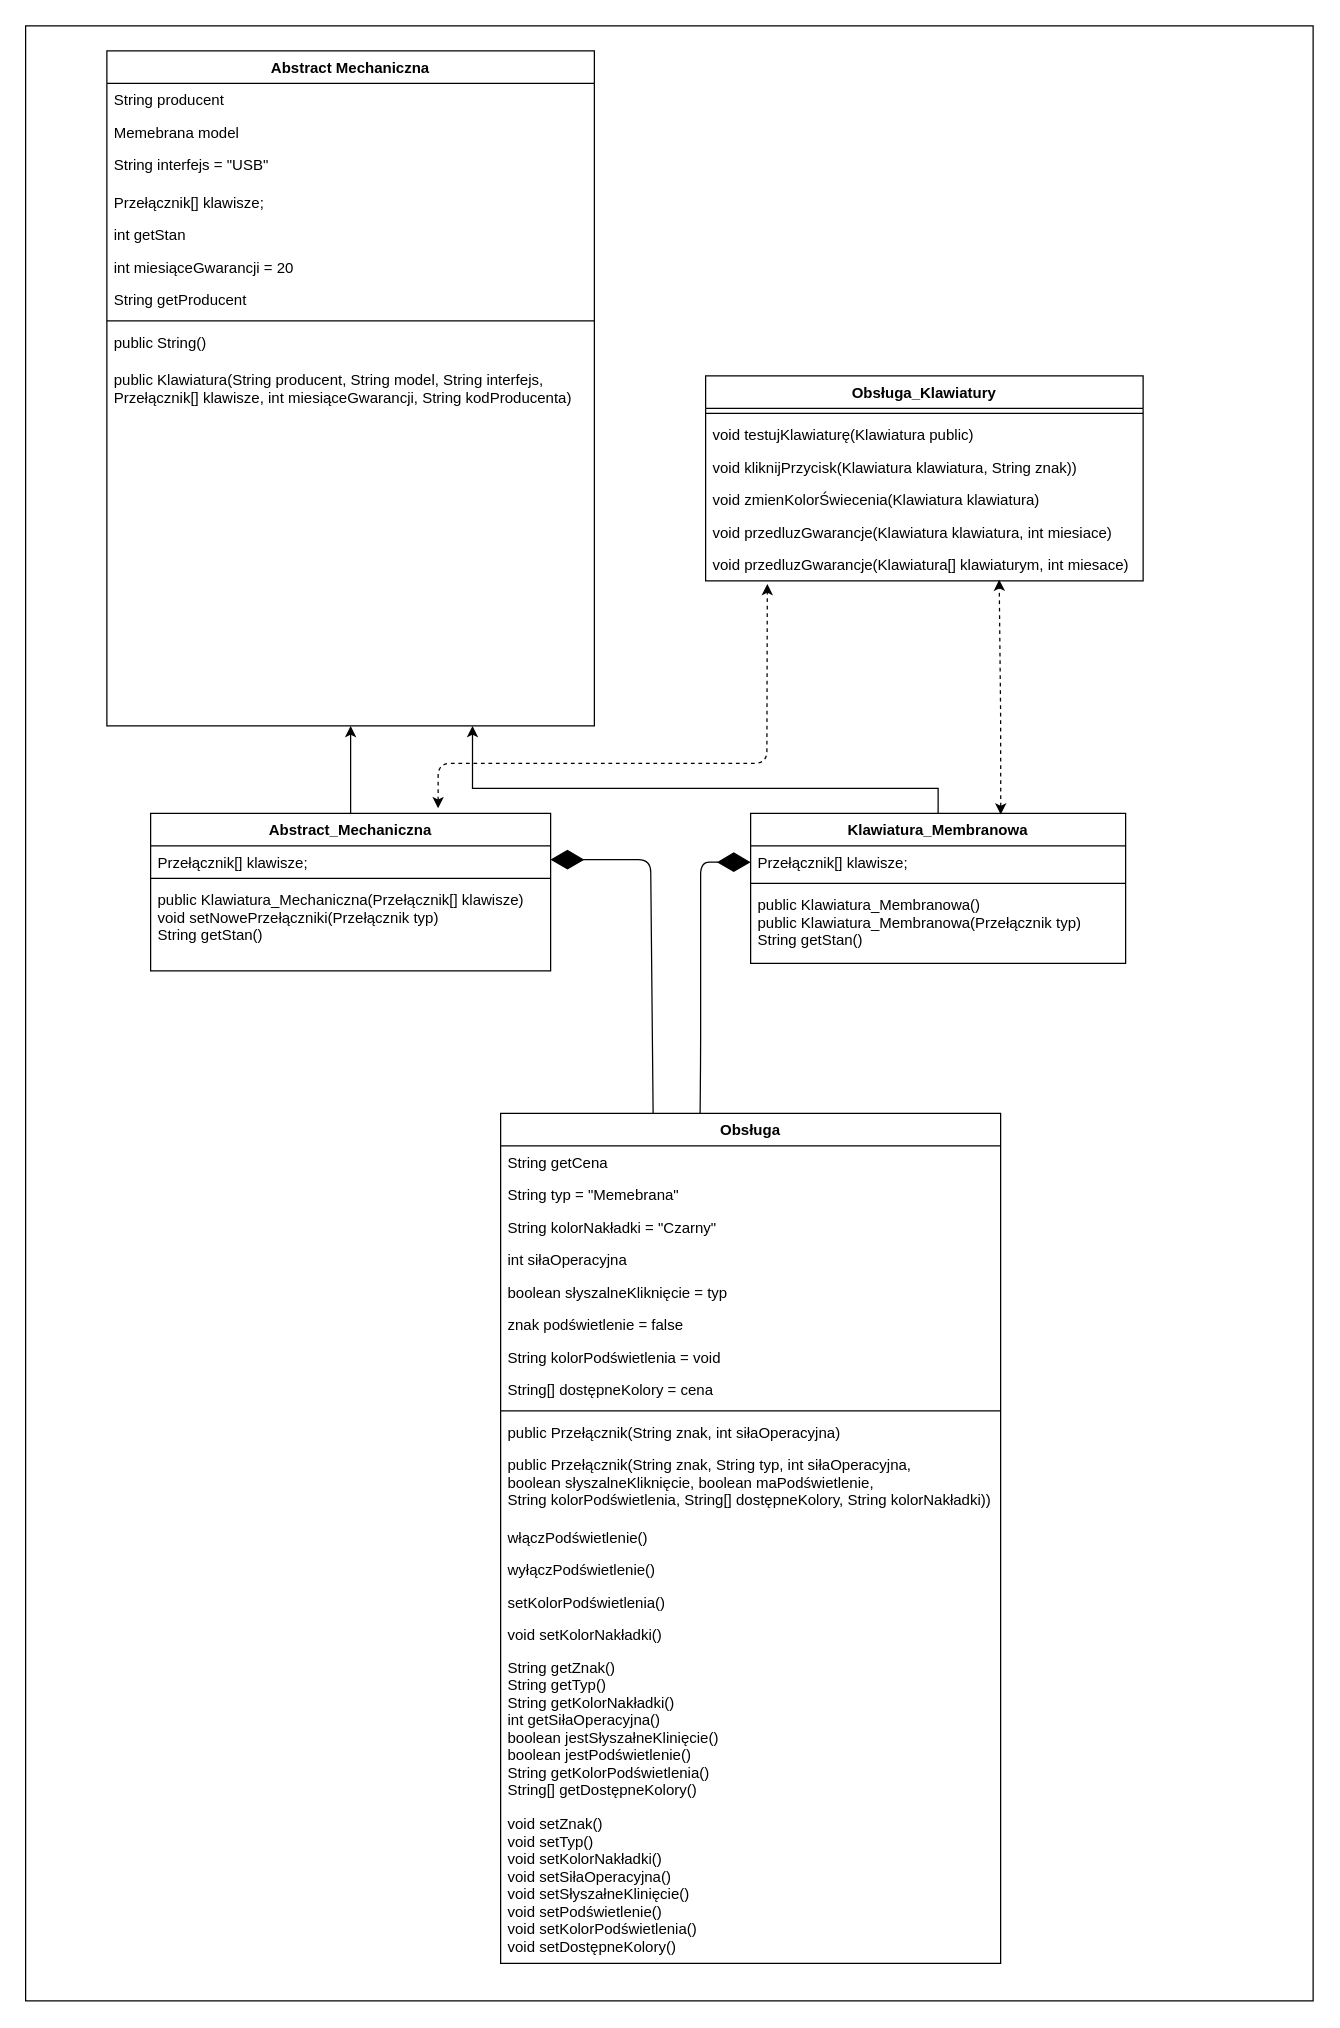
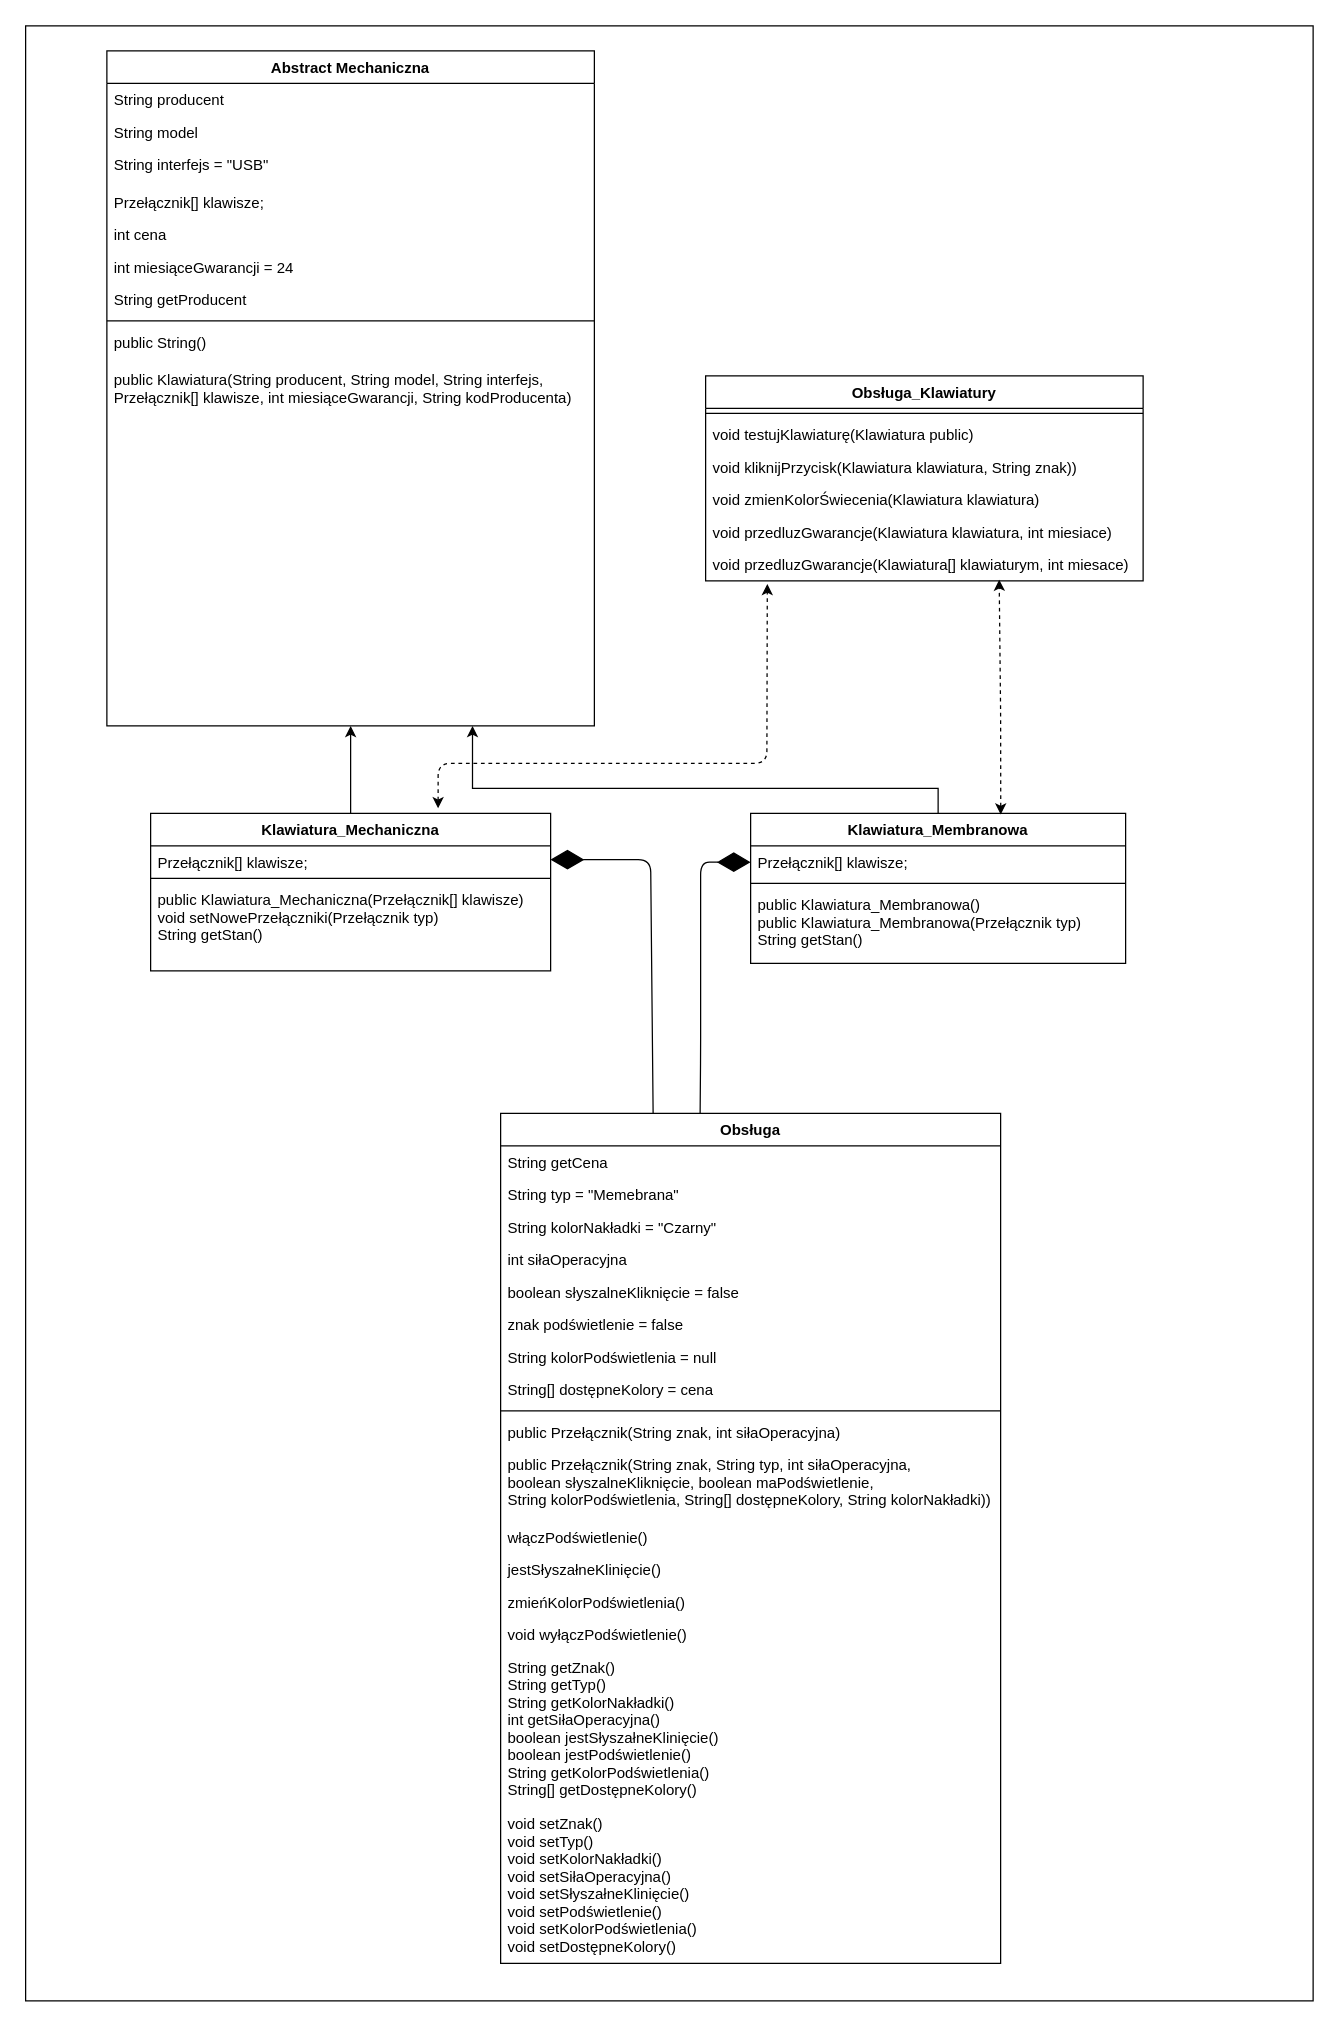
(173, 133) -> (158, 133)
(156, 235) -> (143, 235)
(209, 268) -> (209, 268)
(350, 830) -> (350, 830)
(629, 1293) -> (635, 1293)
(624, 1358) -> (622, 1358)
(590, 1570) -> (601, 1570)
(596, 1603) -> (603, 1603)
(596, 1635) -> (607, 1635)
